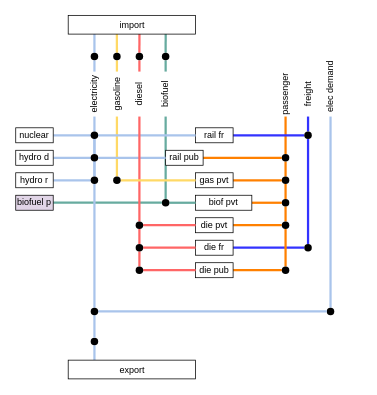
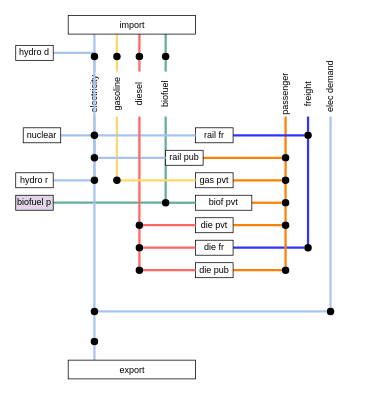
(34, 135) -> (42, 135)
(34, 158) -> (34, 53)
